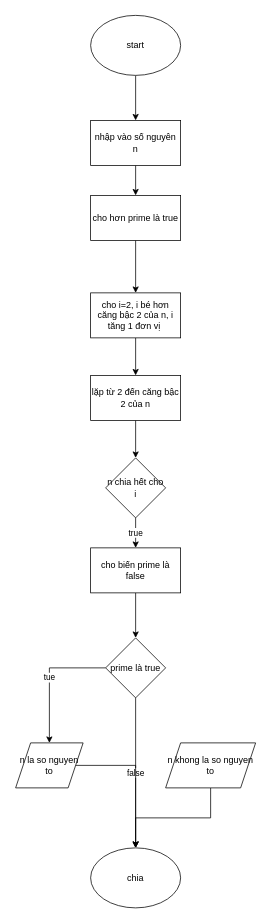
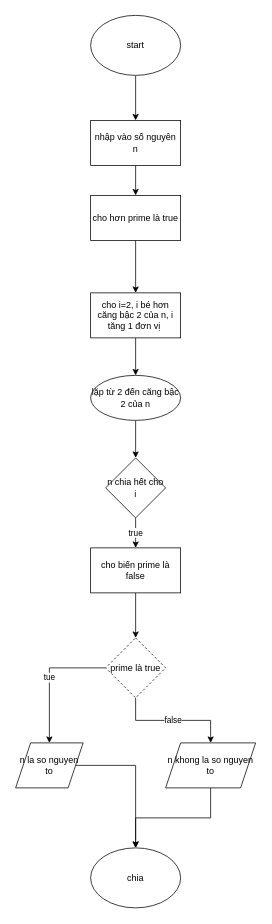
(135, 398) -> (135, 398)
(135, 668) -> (135, 668)
(135, 740) -> (180, 720)
